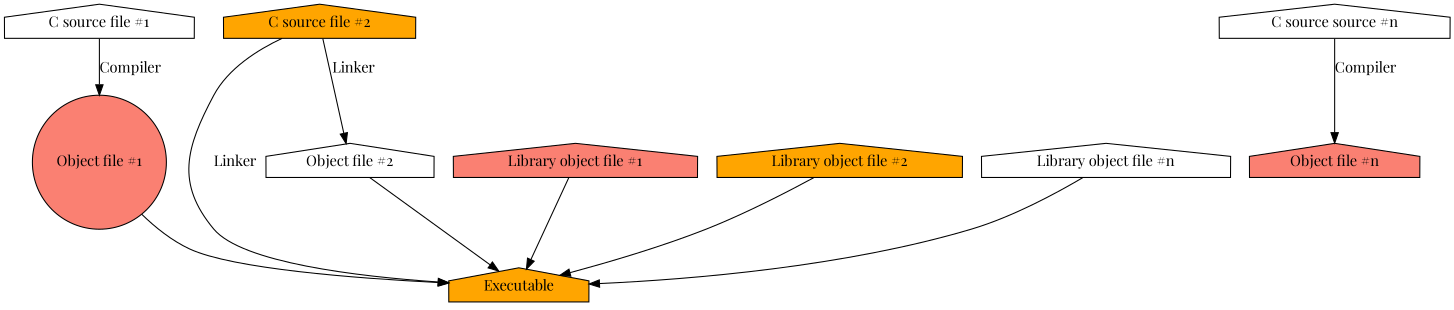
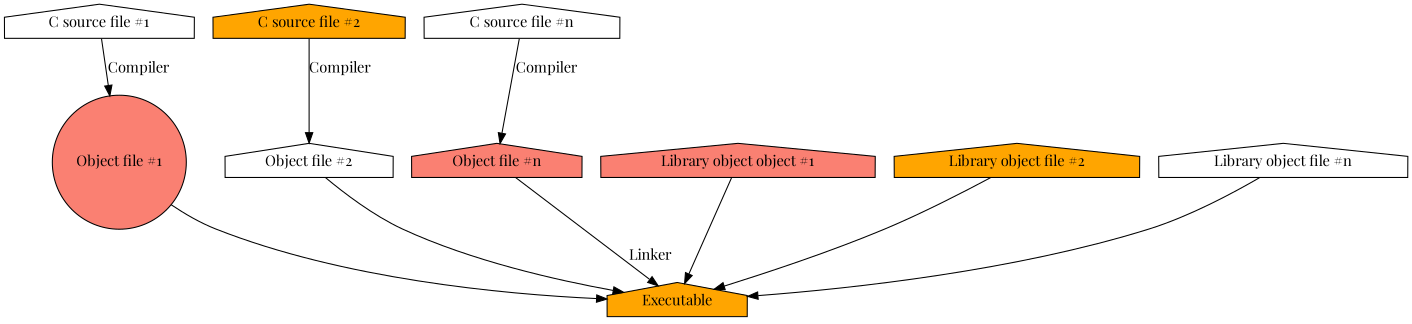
(1335, 23) -> (522, 23)
(354, 69) -> (340, 69)
(575, 162) -> (738, 162)
(213, 228) -> (583, 228)
